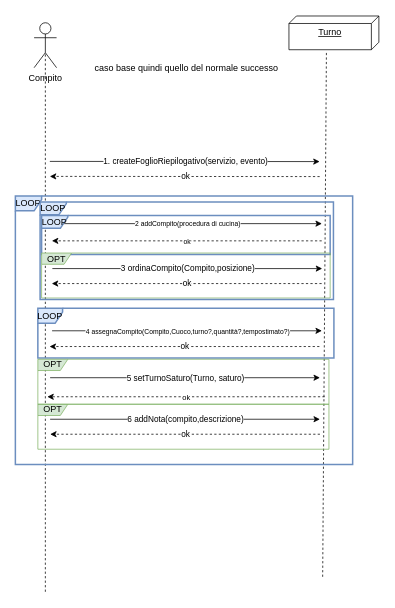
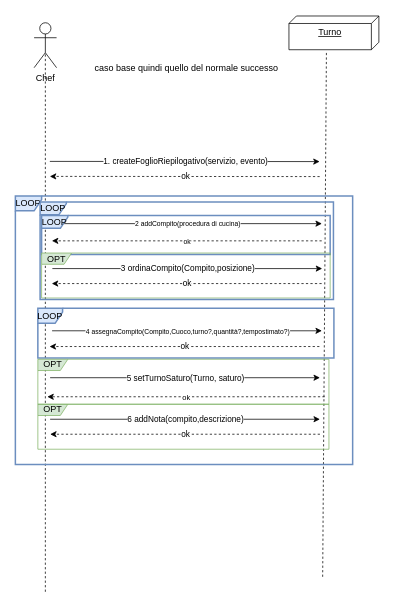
(46, 79) -> (46, 79)
